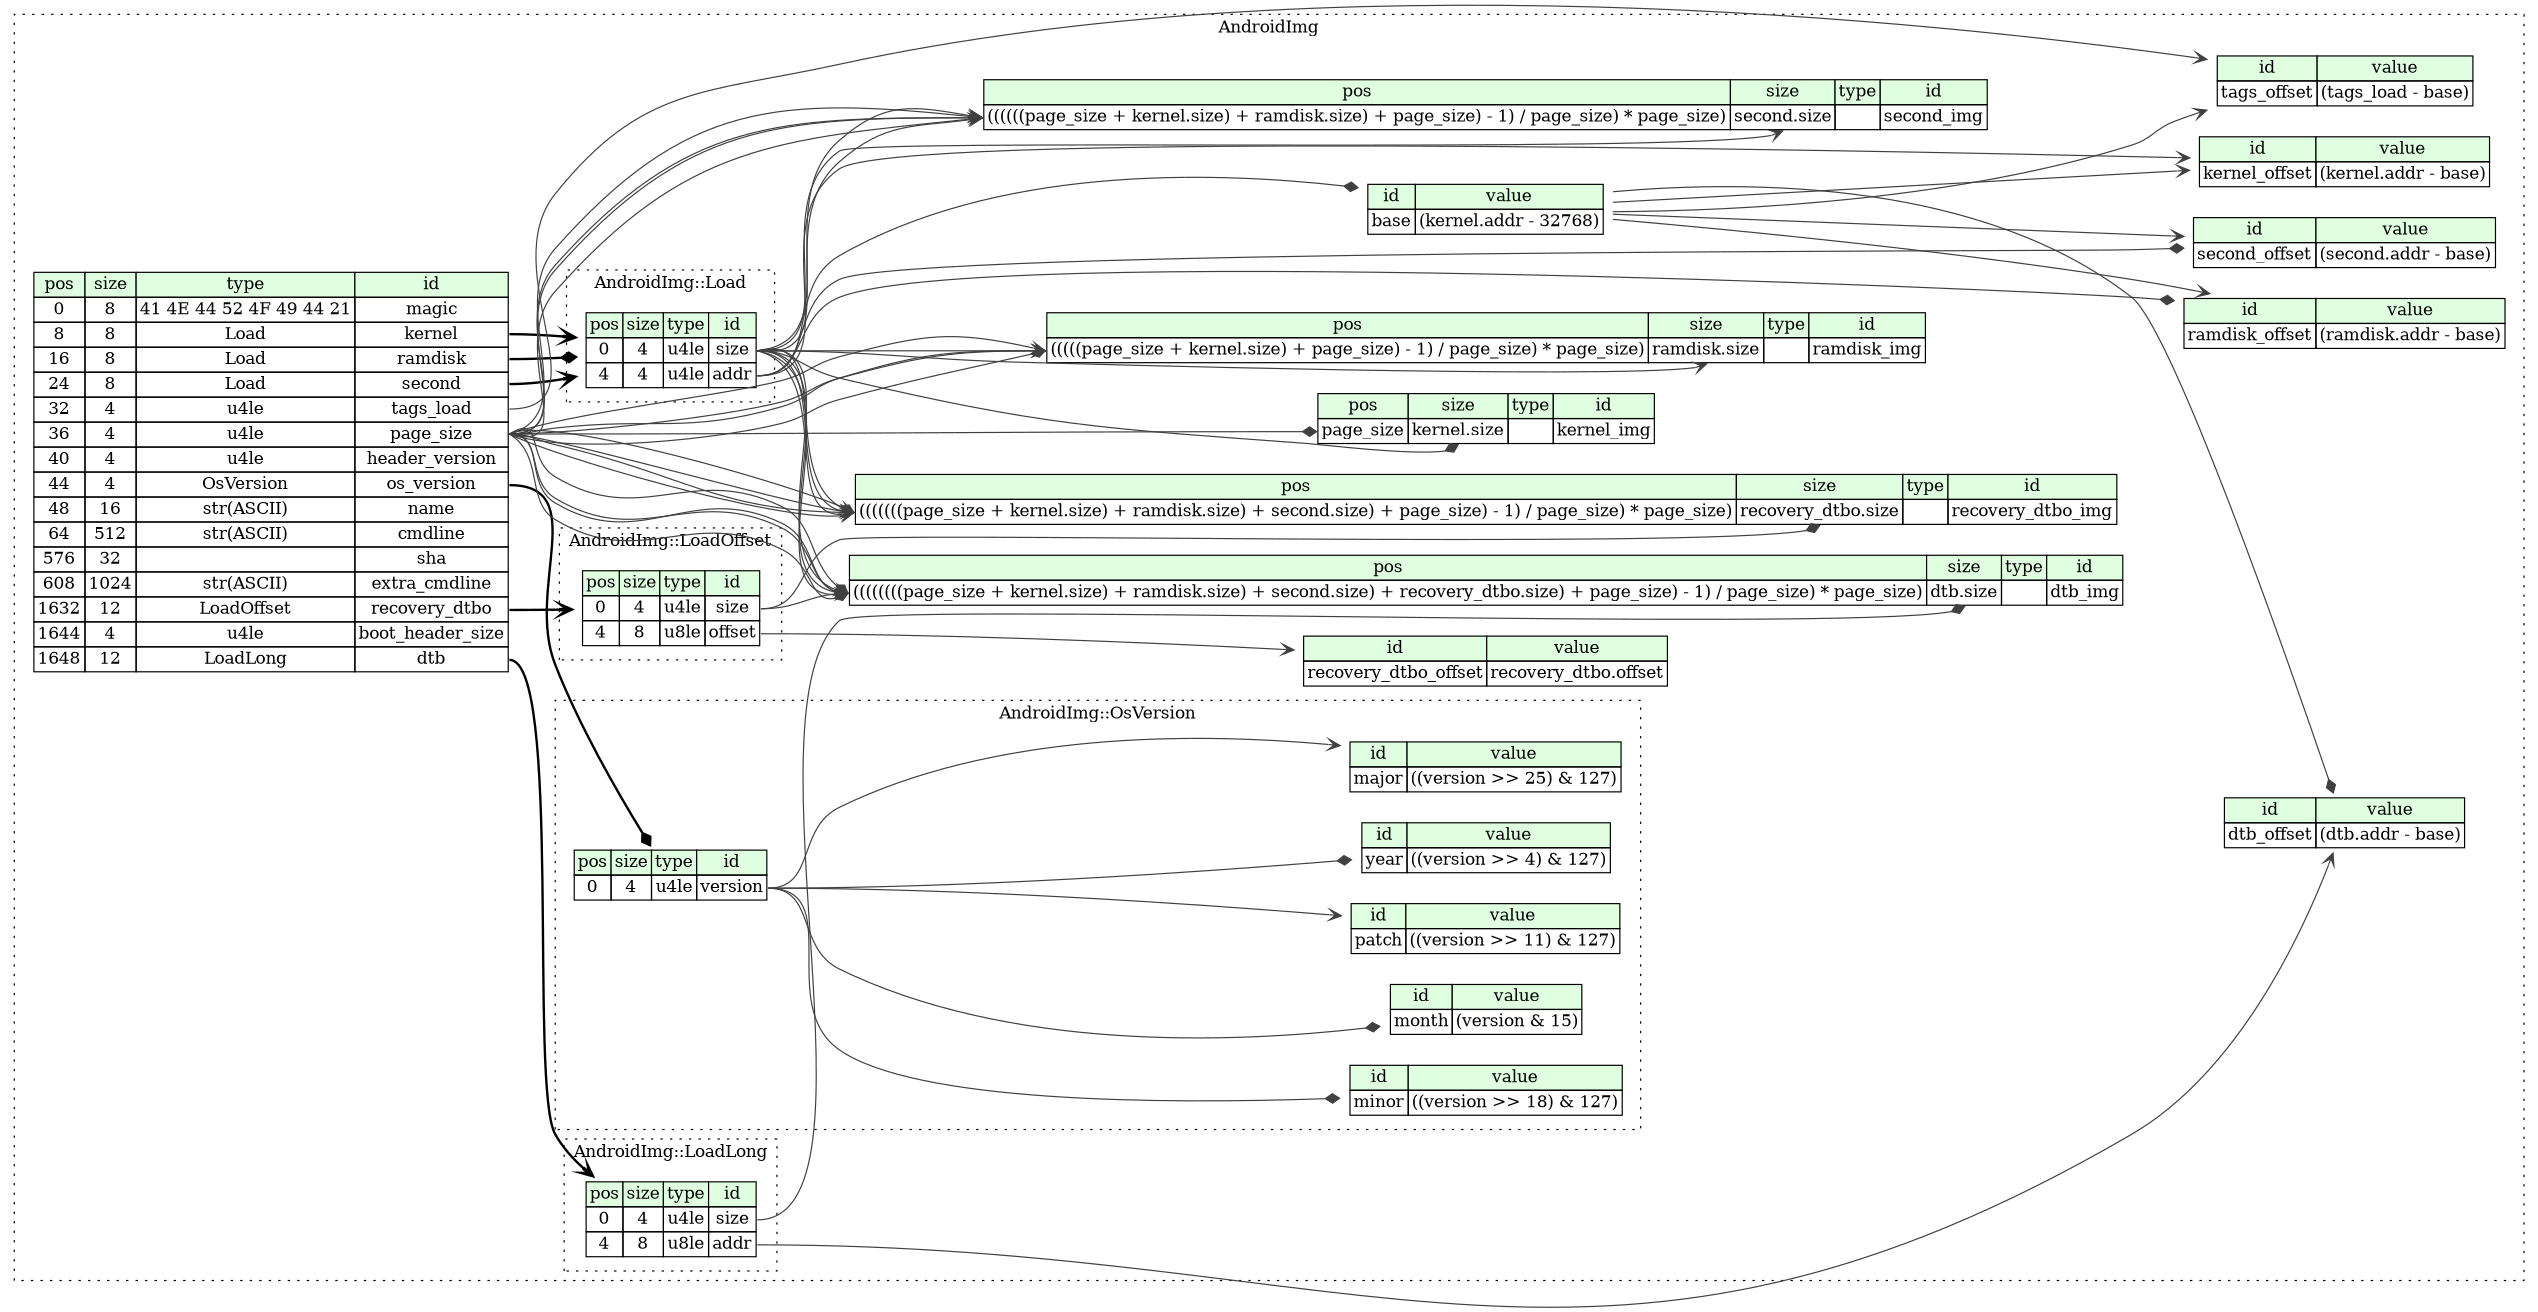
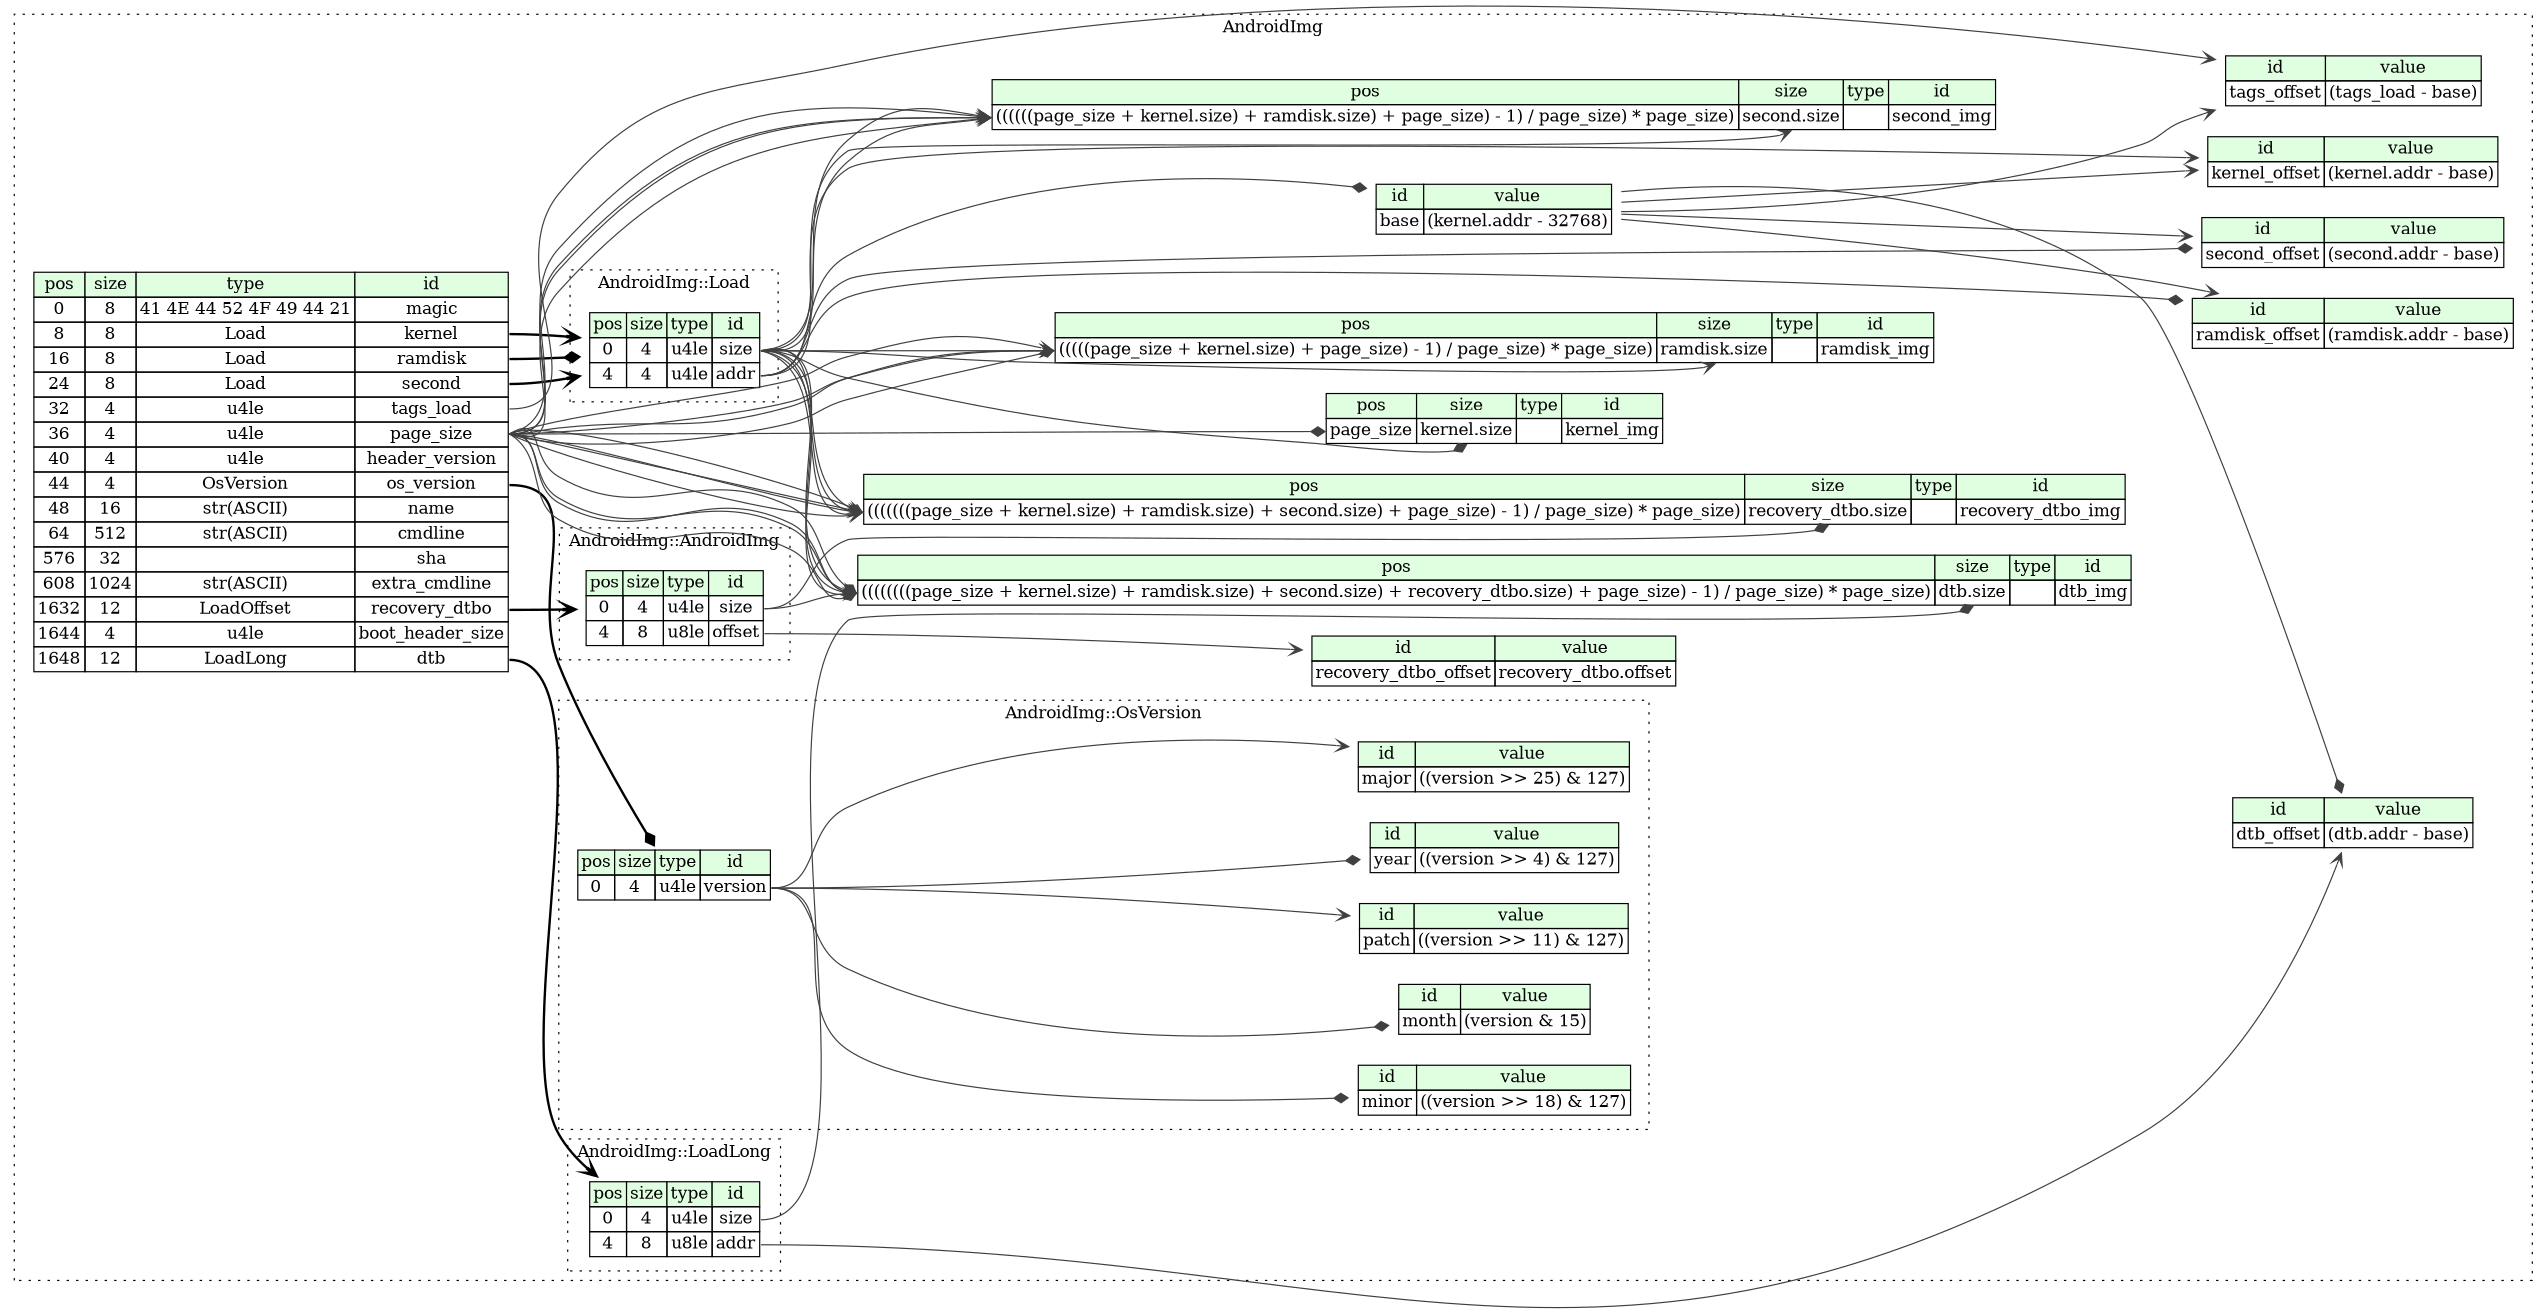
(671, 542) -> (675, 542)
